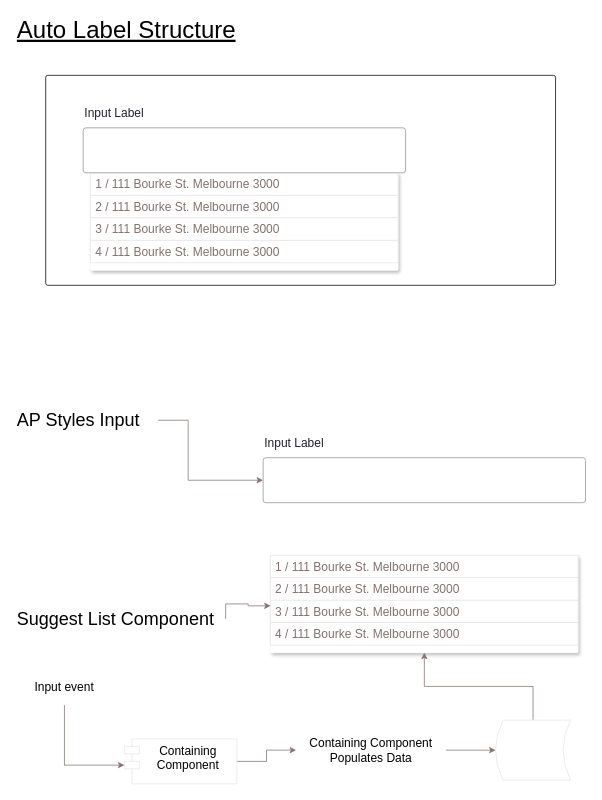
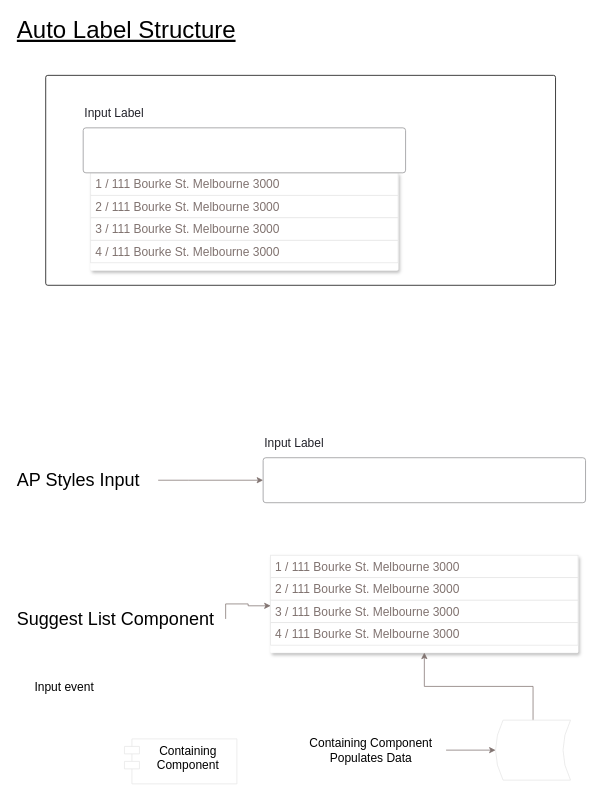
(87, 420) -> (87, 480)
(64, 736) -> none
(258, 762) -> none
